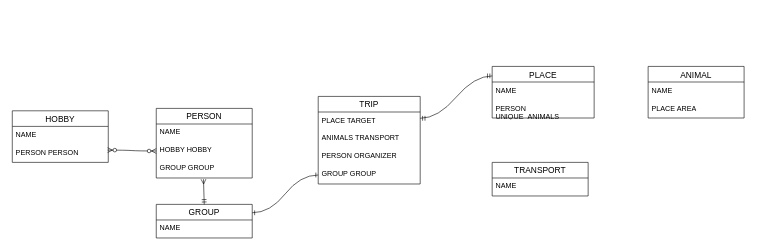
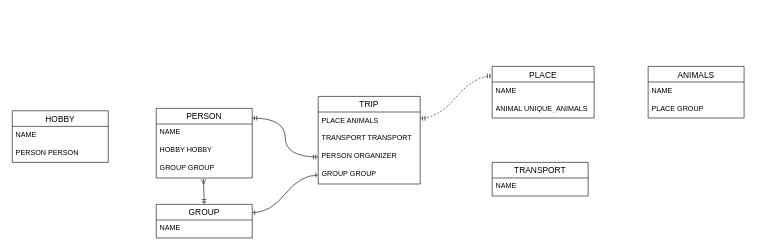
(696, 75) -> (696, 75)
(456, 98) -> (456, 98)
(537, 108) -> (537, 108)
(671, 108) -> (673, 108)
(345, 120) -> (347, 120)
none -> (285, 136)
(355, 138) -> (359, 138)
(132, 150) -> none
